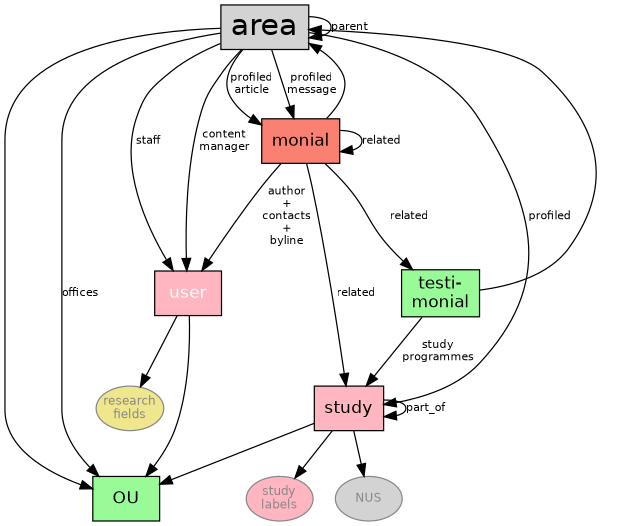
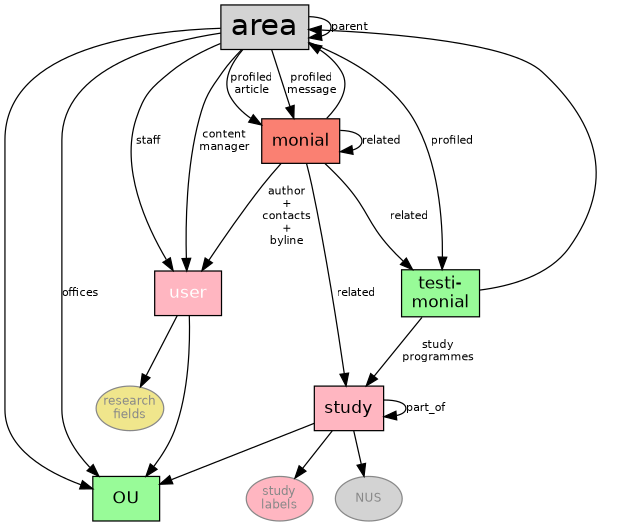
(517, 193) -> (416, 124)
